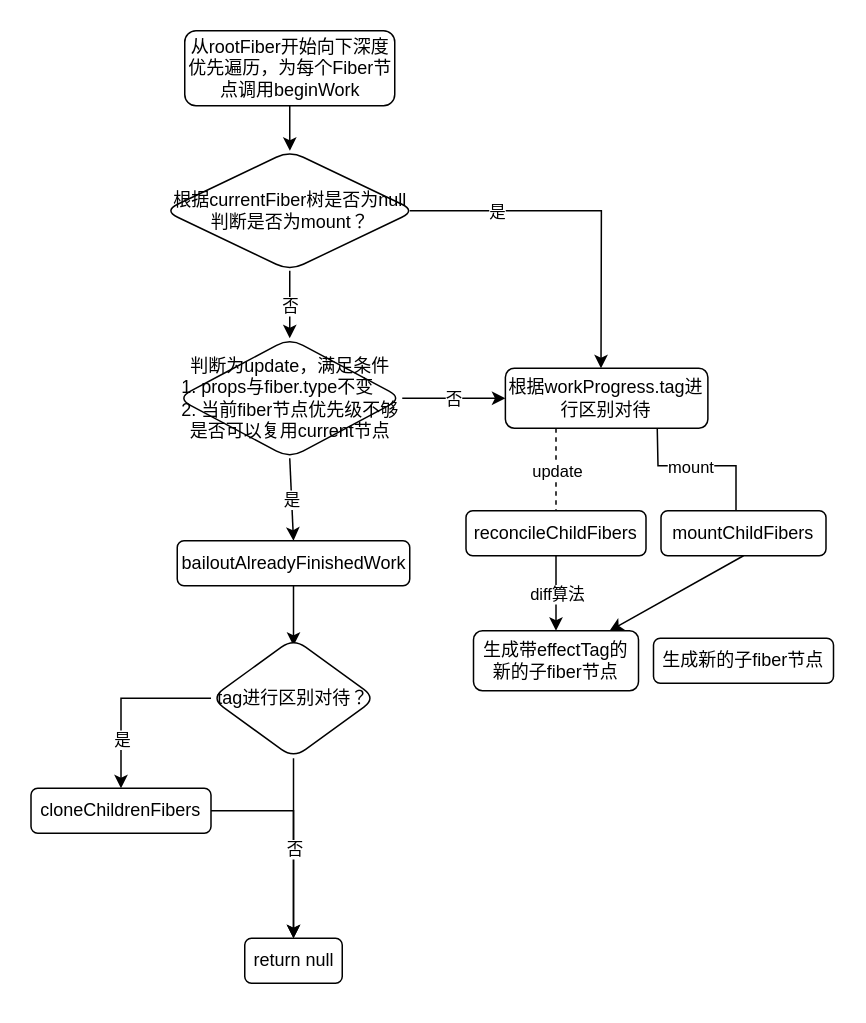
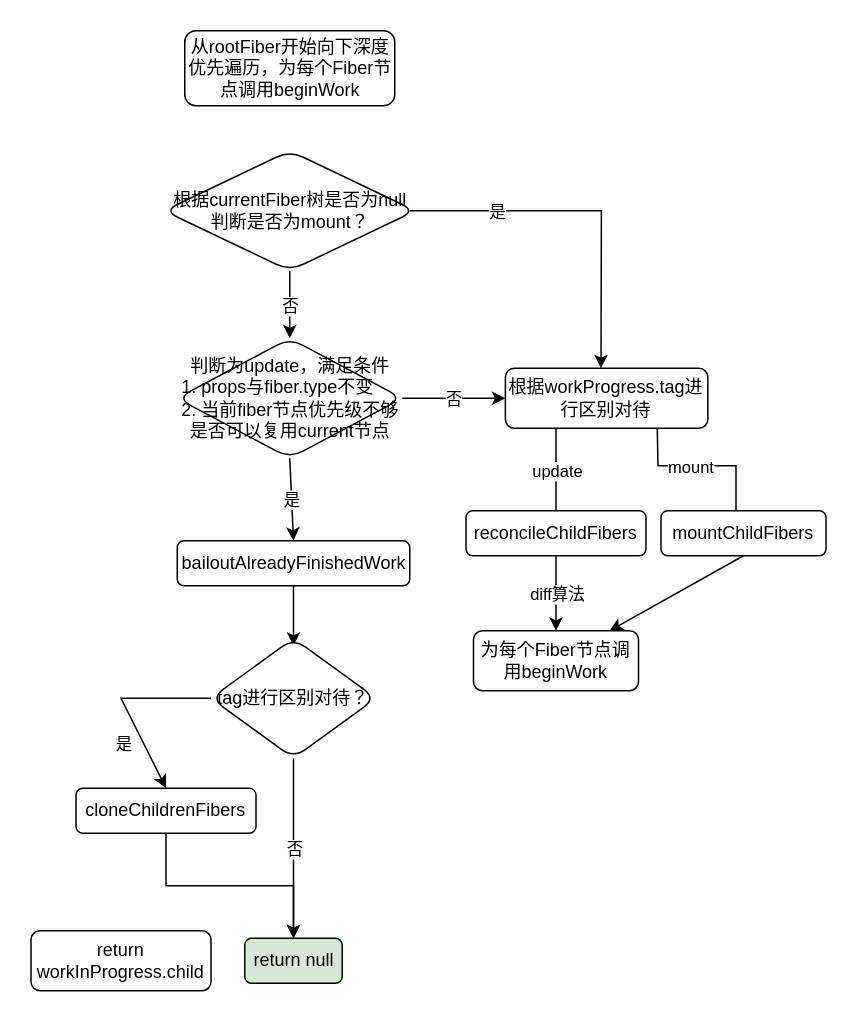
(290, 123) -> none
(556, 447) -> (556, 447)
(556, 661) -> (556, 661)
(743, 661) -> none
(121, 811) -> (166, 811)
none -> (121, 961)
(293, 961) -> (293, 961)
